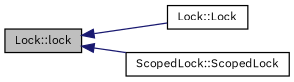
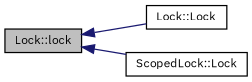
(208, 64) -> (187, 64)
